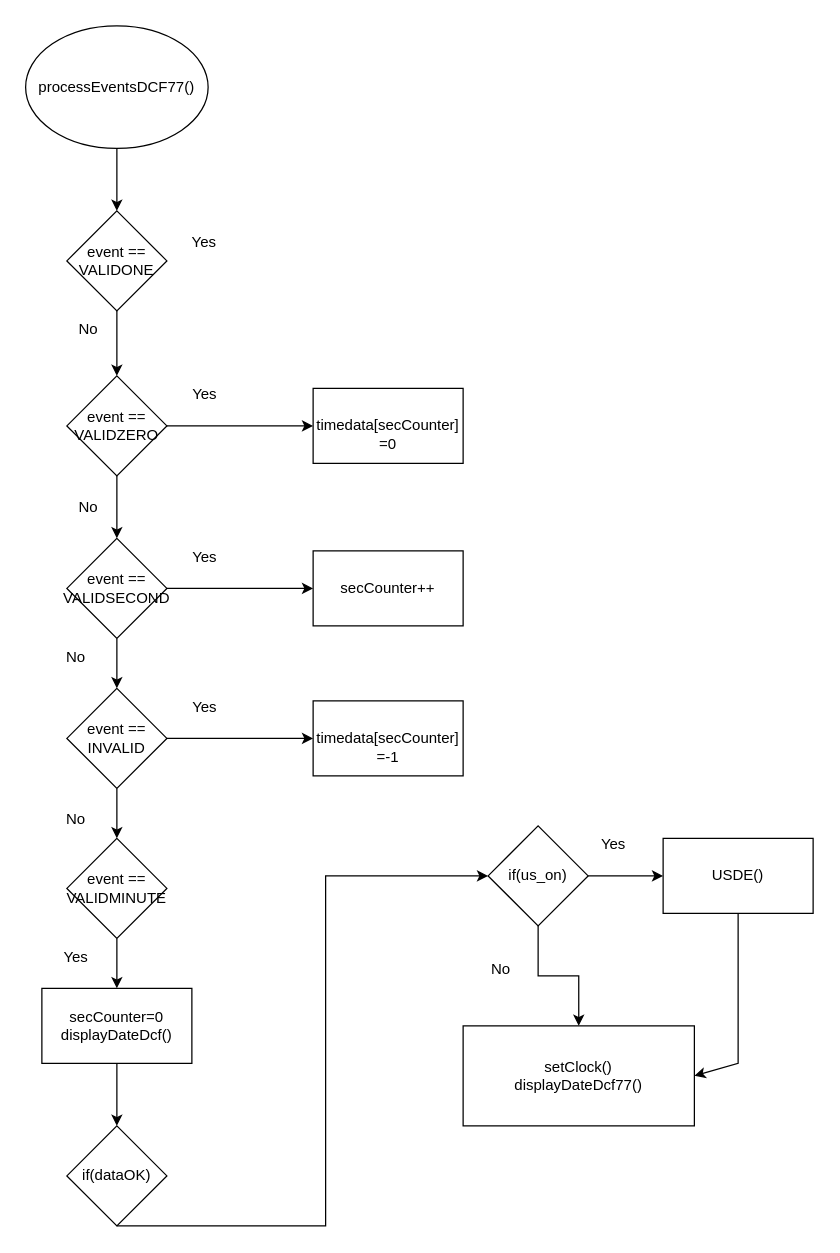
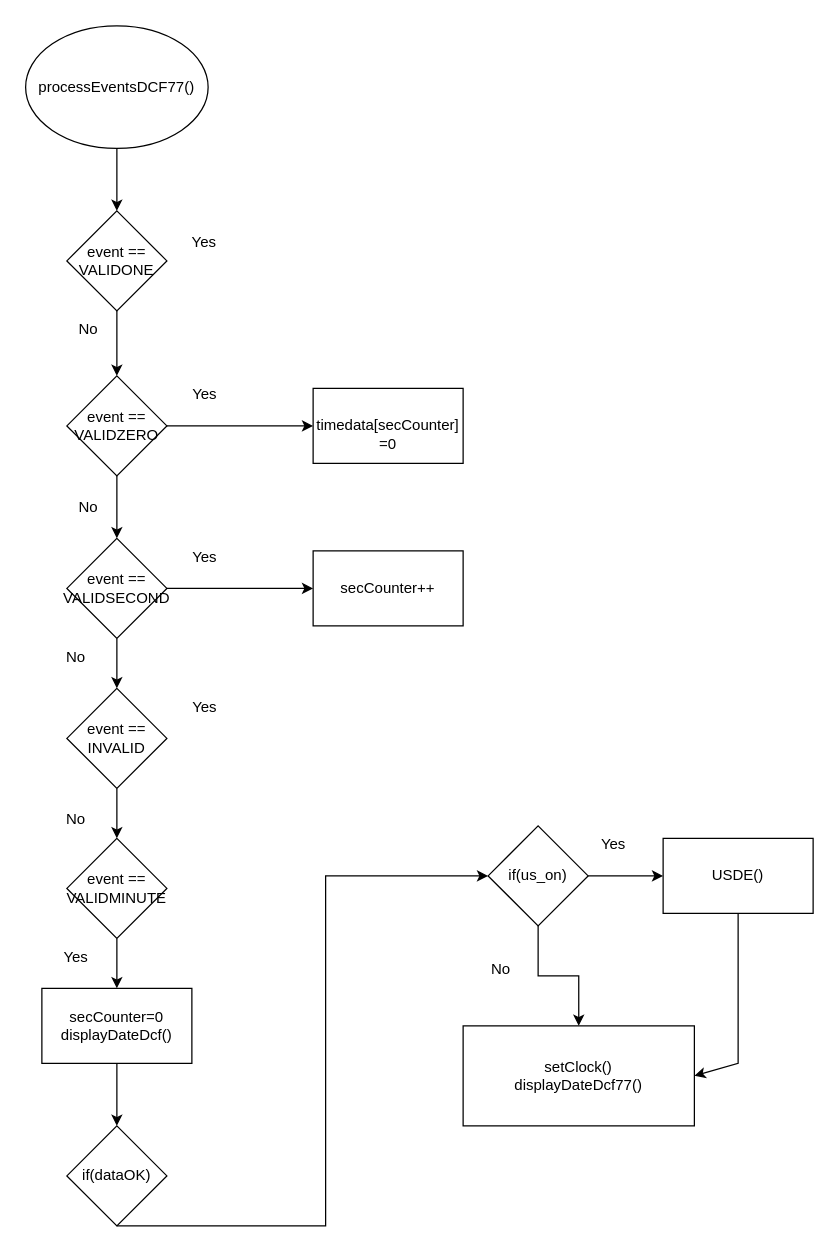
(236, 738) -> none
(388, 738) -> none
